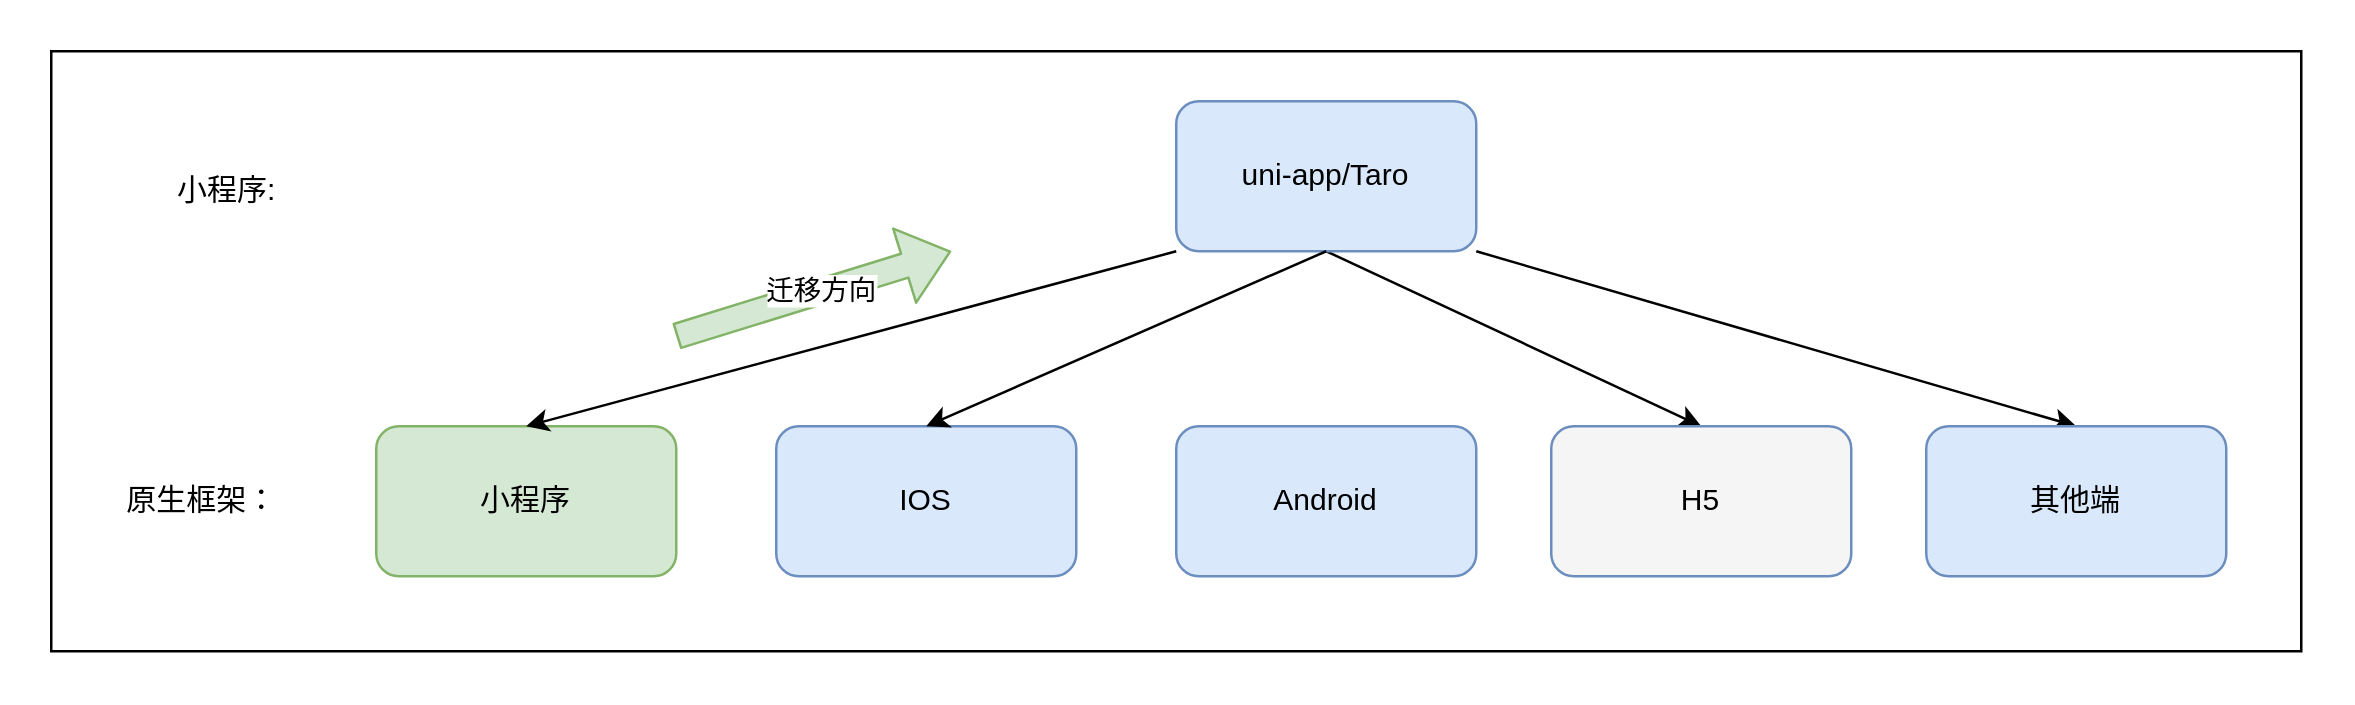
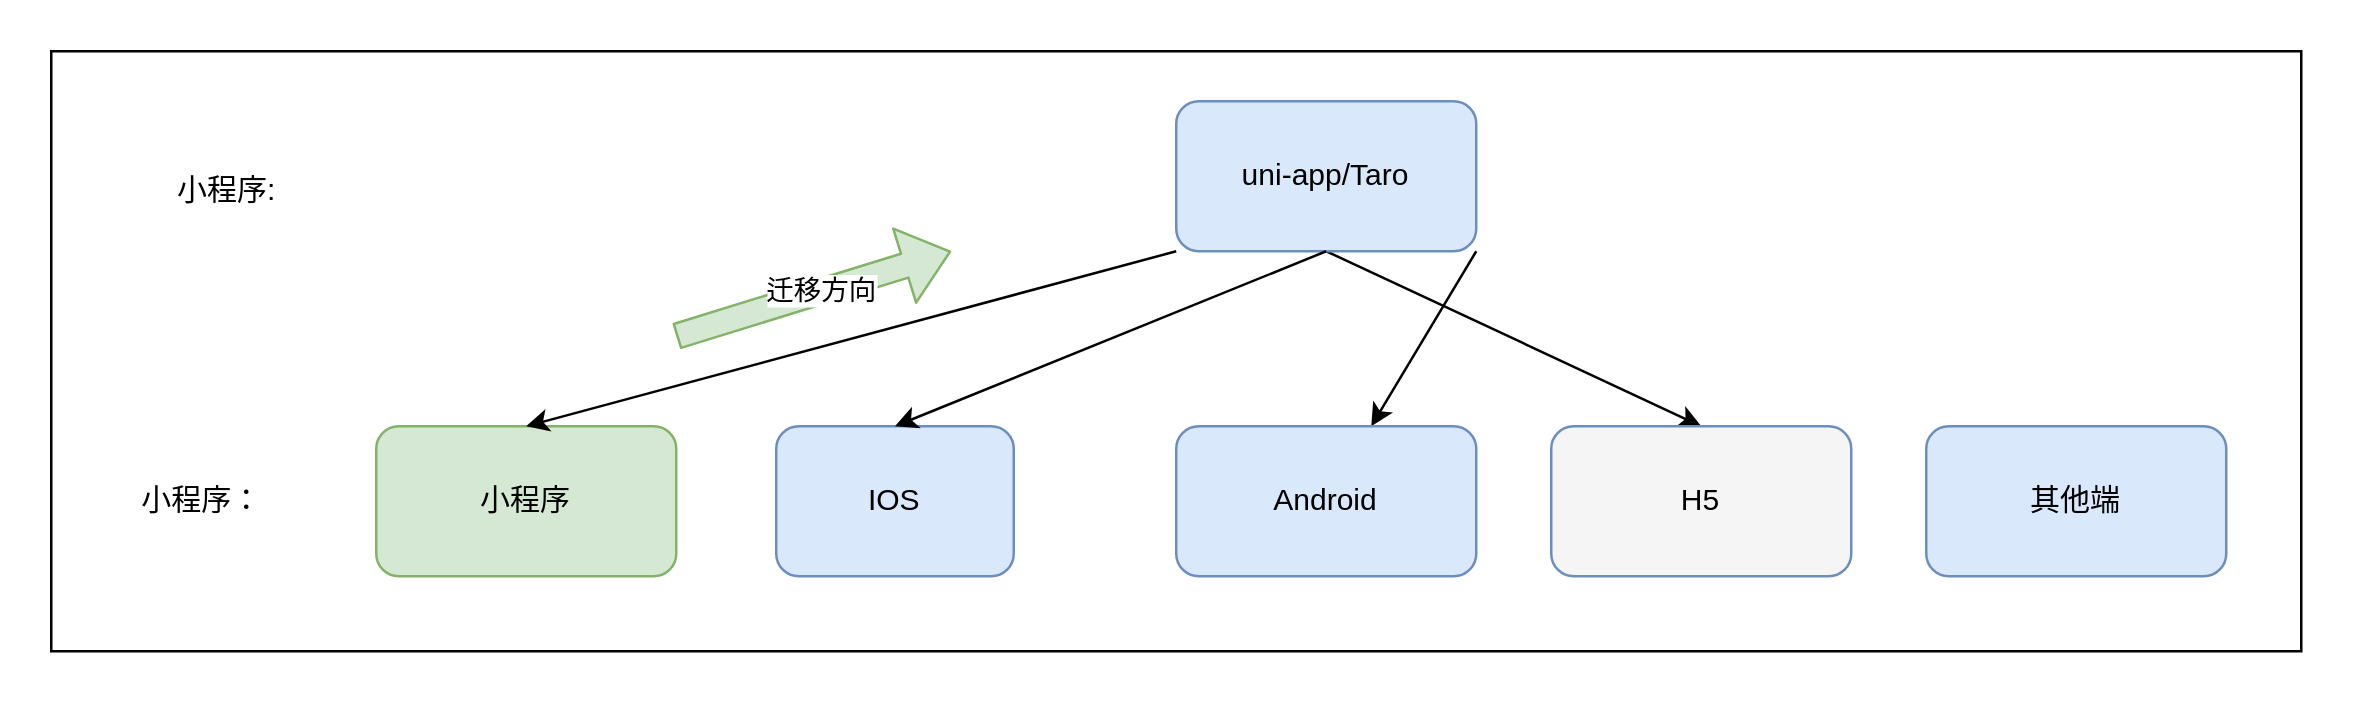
(1768, 336) -> (1410, 361)
(203, 501) -> (203, 501)
(926, 501) -> (895, 501)
